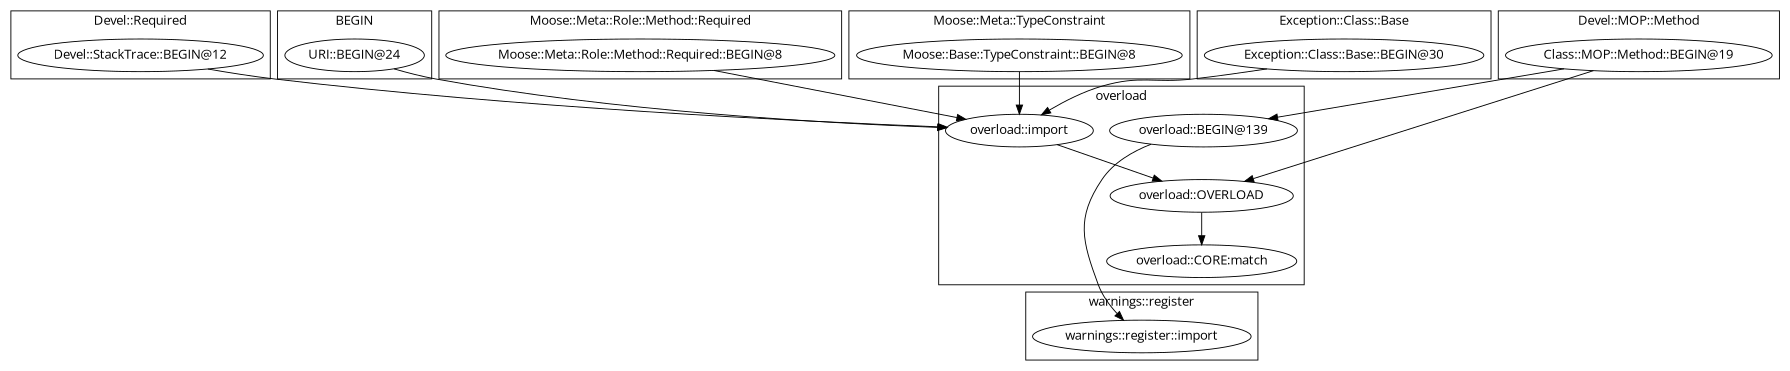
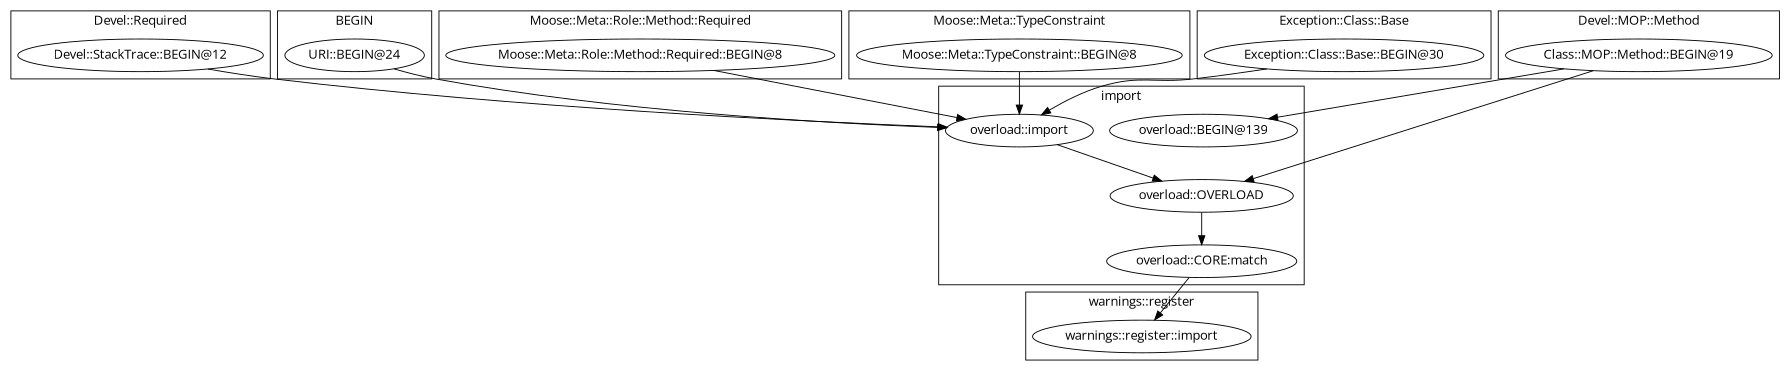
(1019, 55) -> (1019, 55)
(1121, 97) -> (1121, 97)
(1085, 218) -> (1173, 298)
